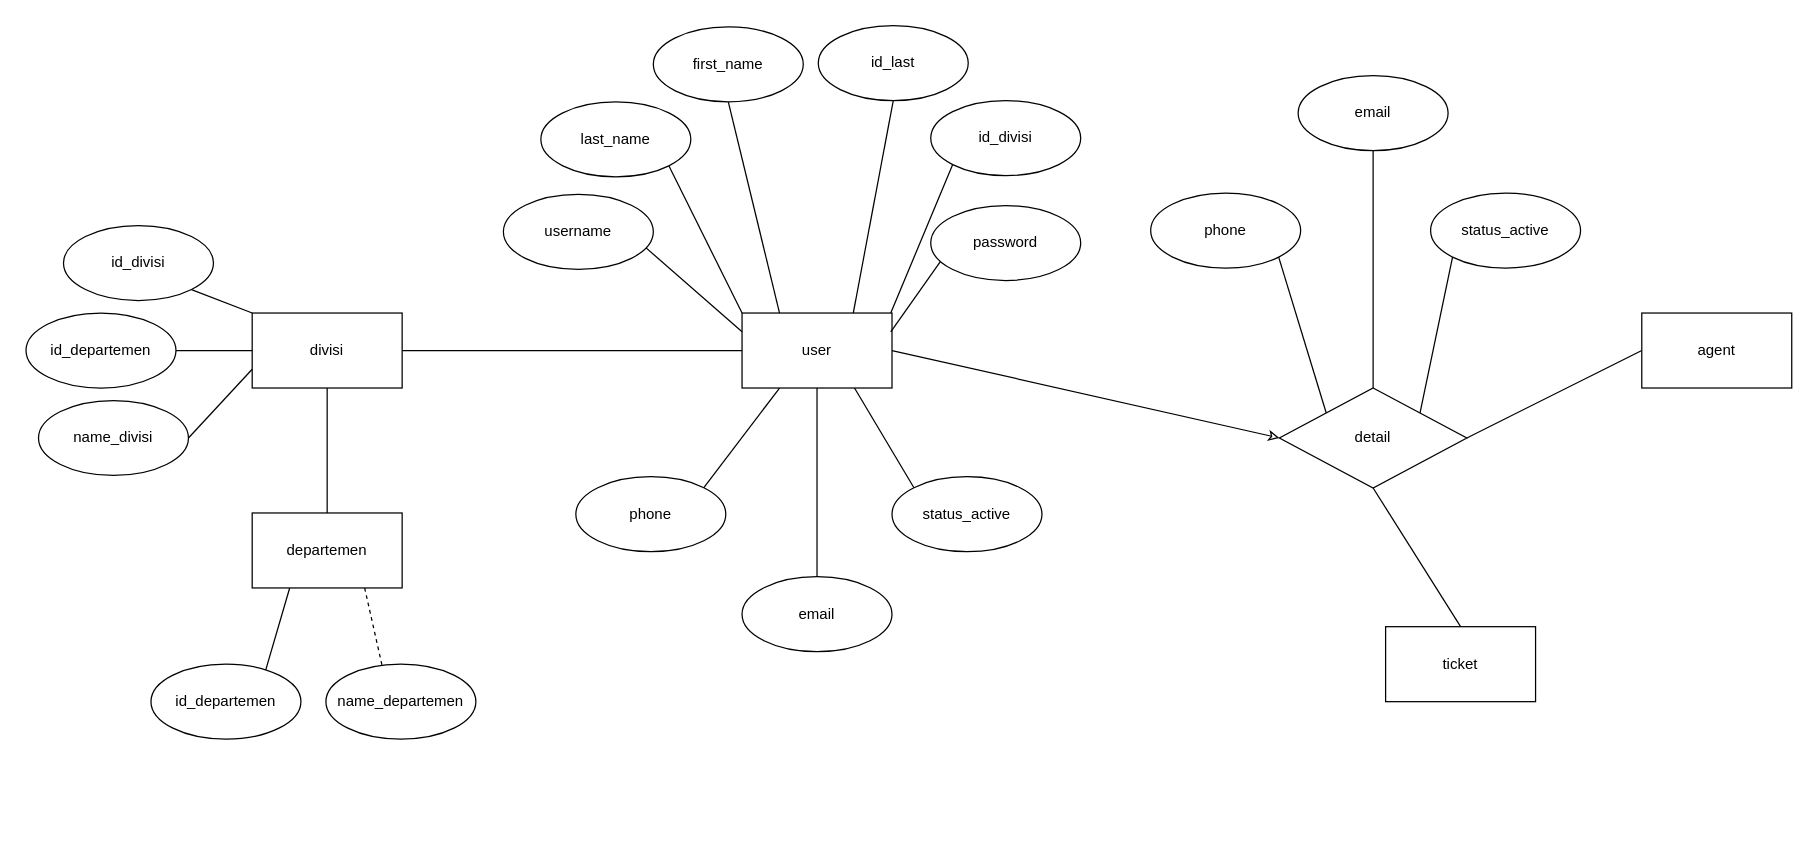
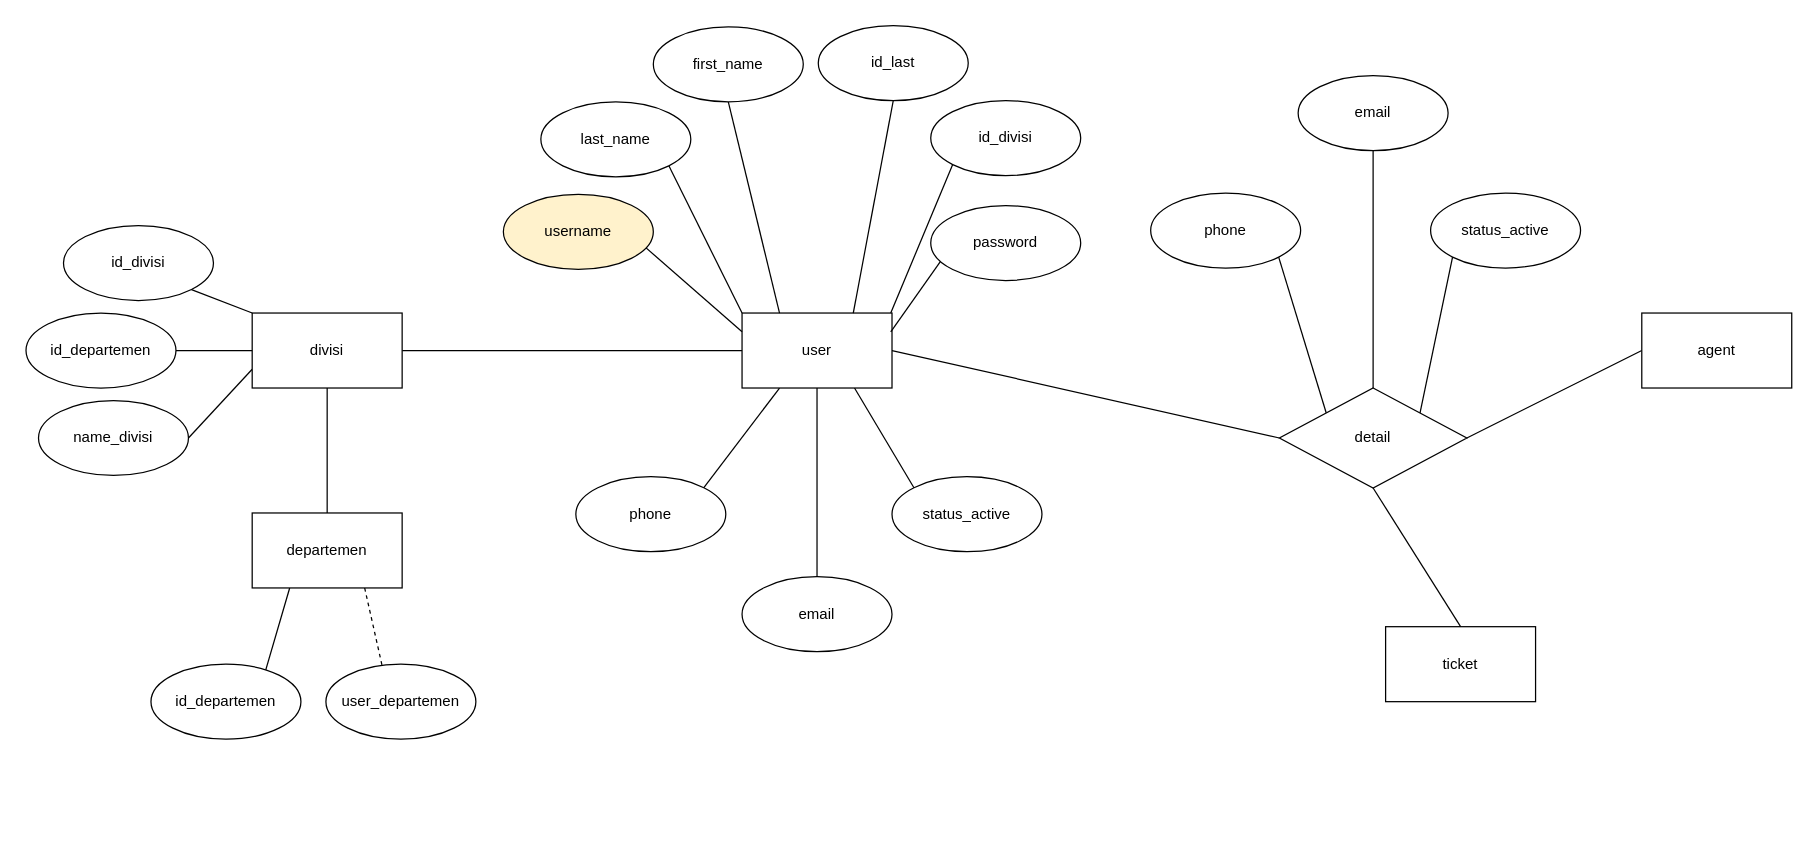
(578, 232) -> (578, 232)
(1270, 436) -> (1274, 437)
(401, 702) -> (401, 702)
